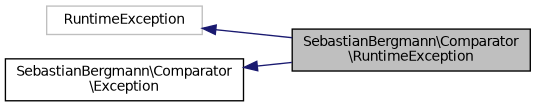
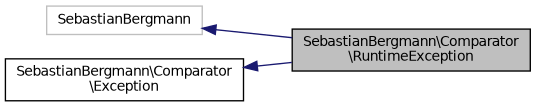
(124, 20) -> (124, 20)
